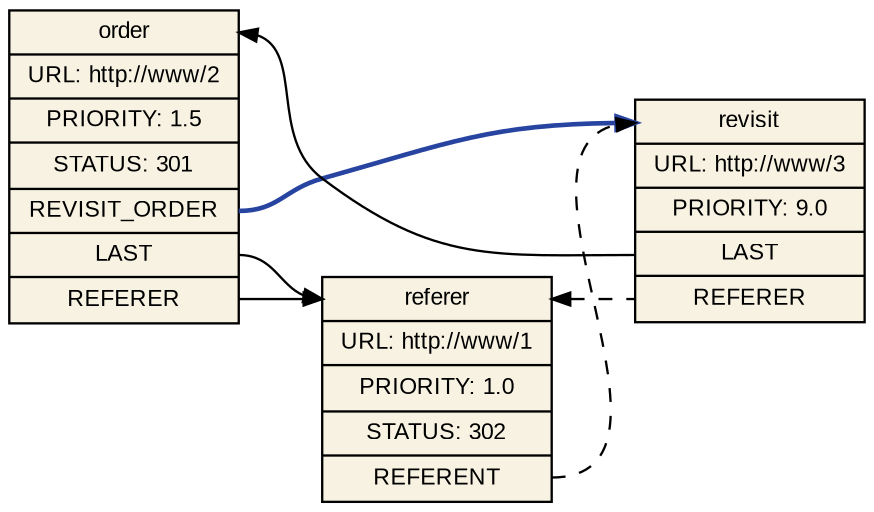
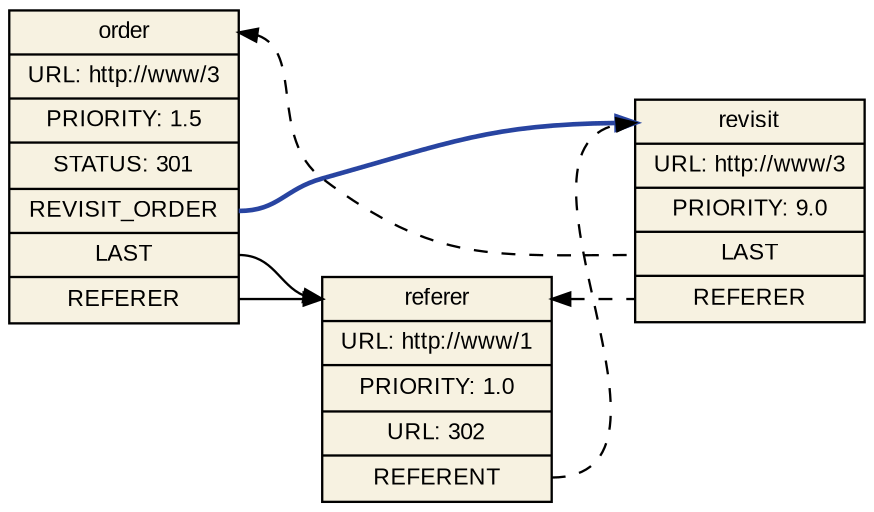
(124, 75) -> (124, 75)
(393, 223) -> (393, 223)
(437, 432) -> (437, 432)
